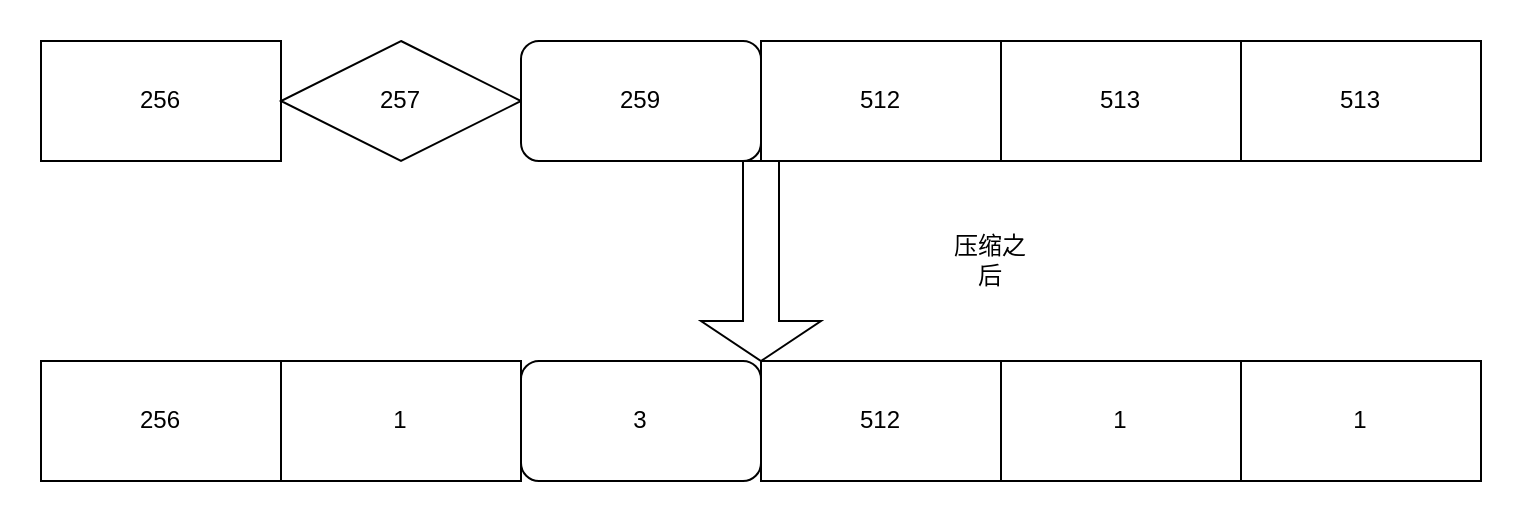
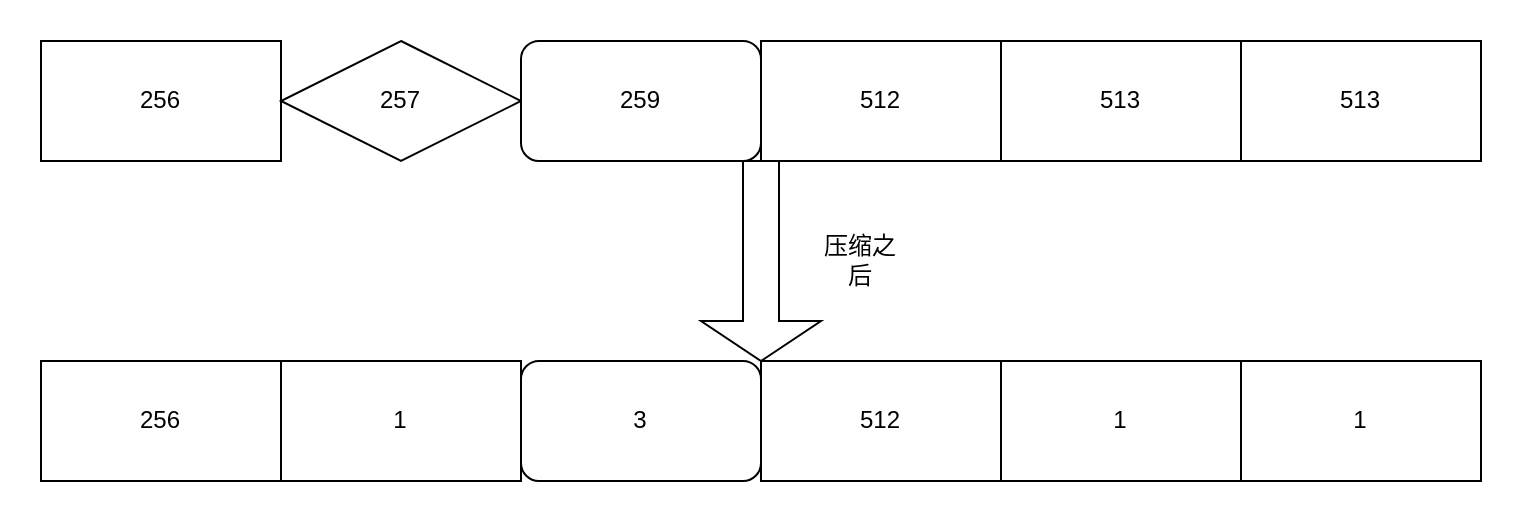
(991, 261) -> (861, 261)
